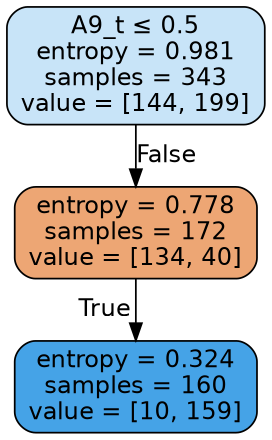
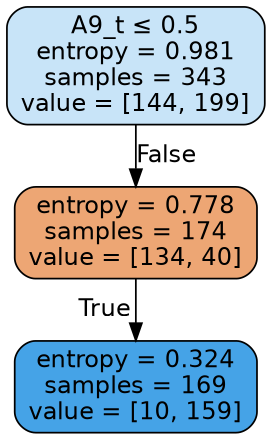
(136, 232) -> (136, 232)
(136, 386) -> (136, 386)
